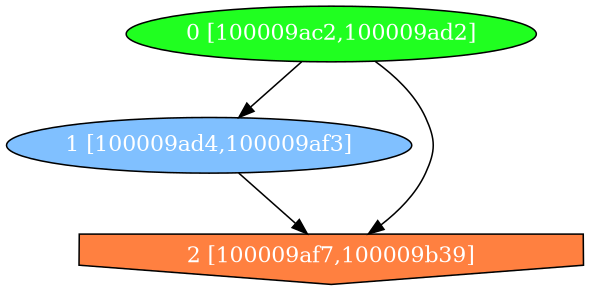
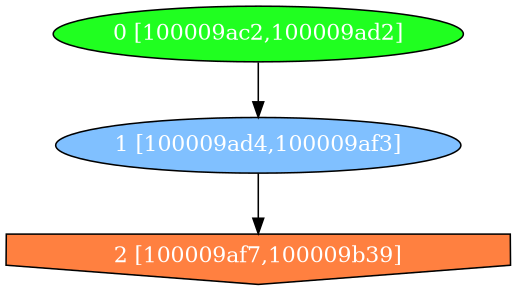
(433, 142) -> none
